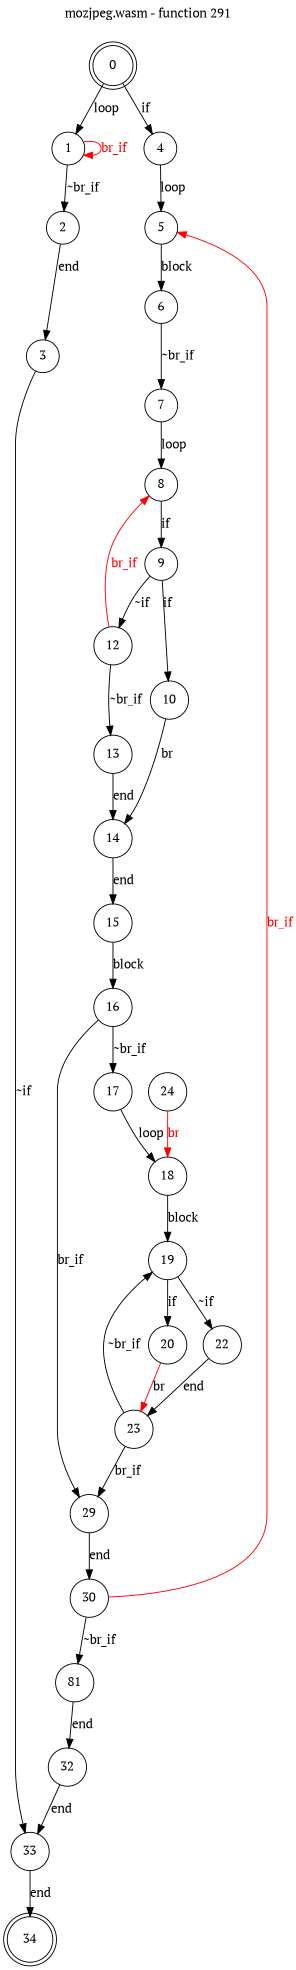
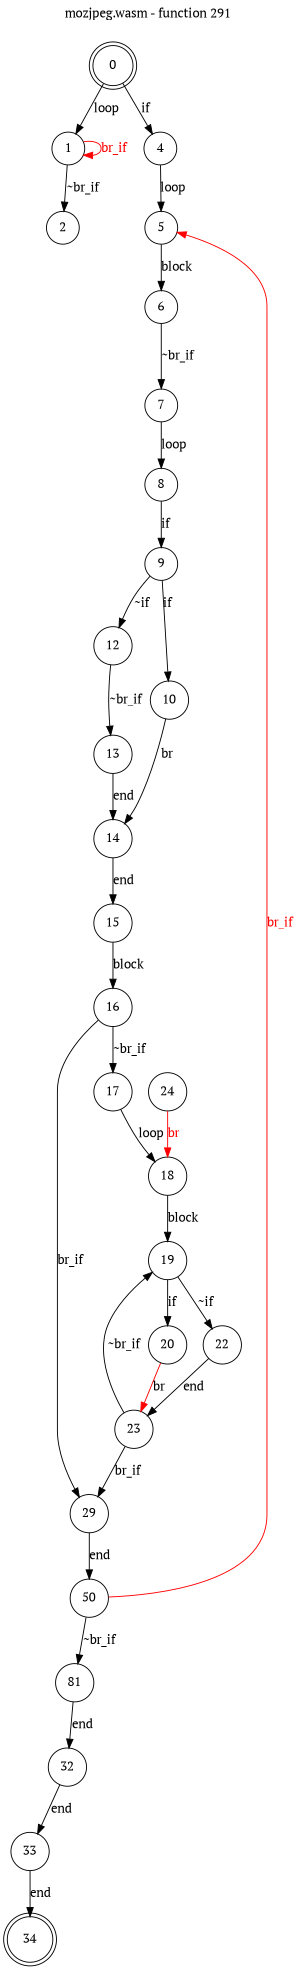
(43, 356) -> none
(108, 560) -> none
(89, 1598) -> (89, 1598)
